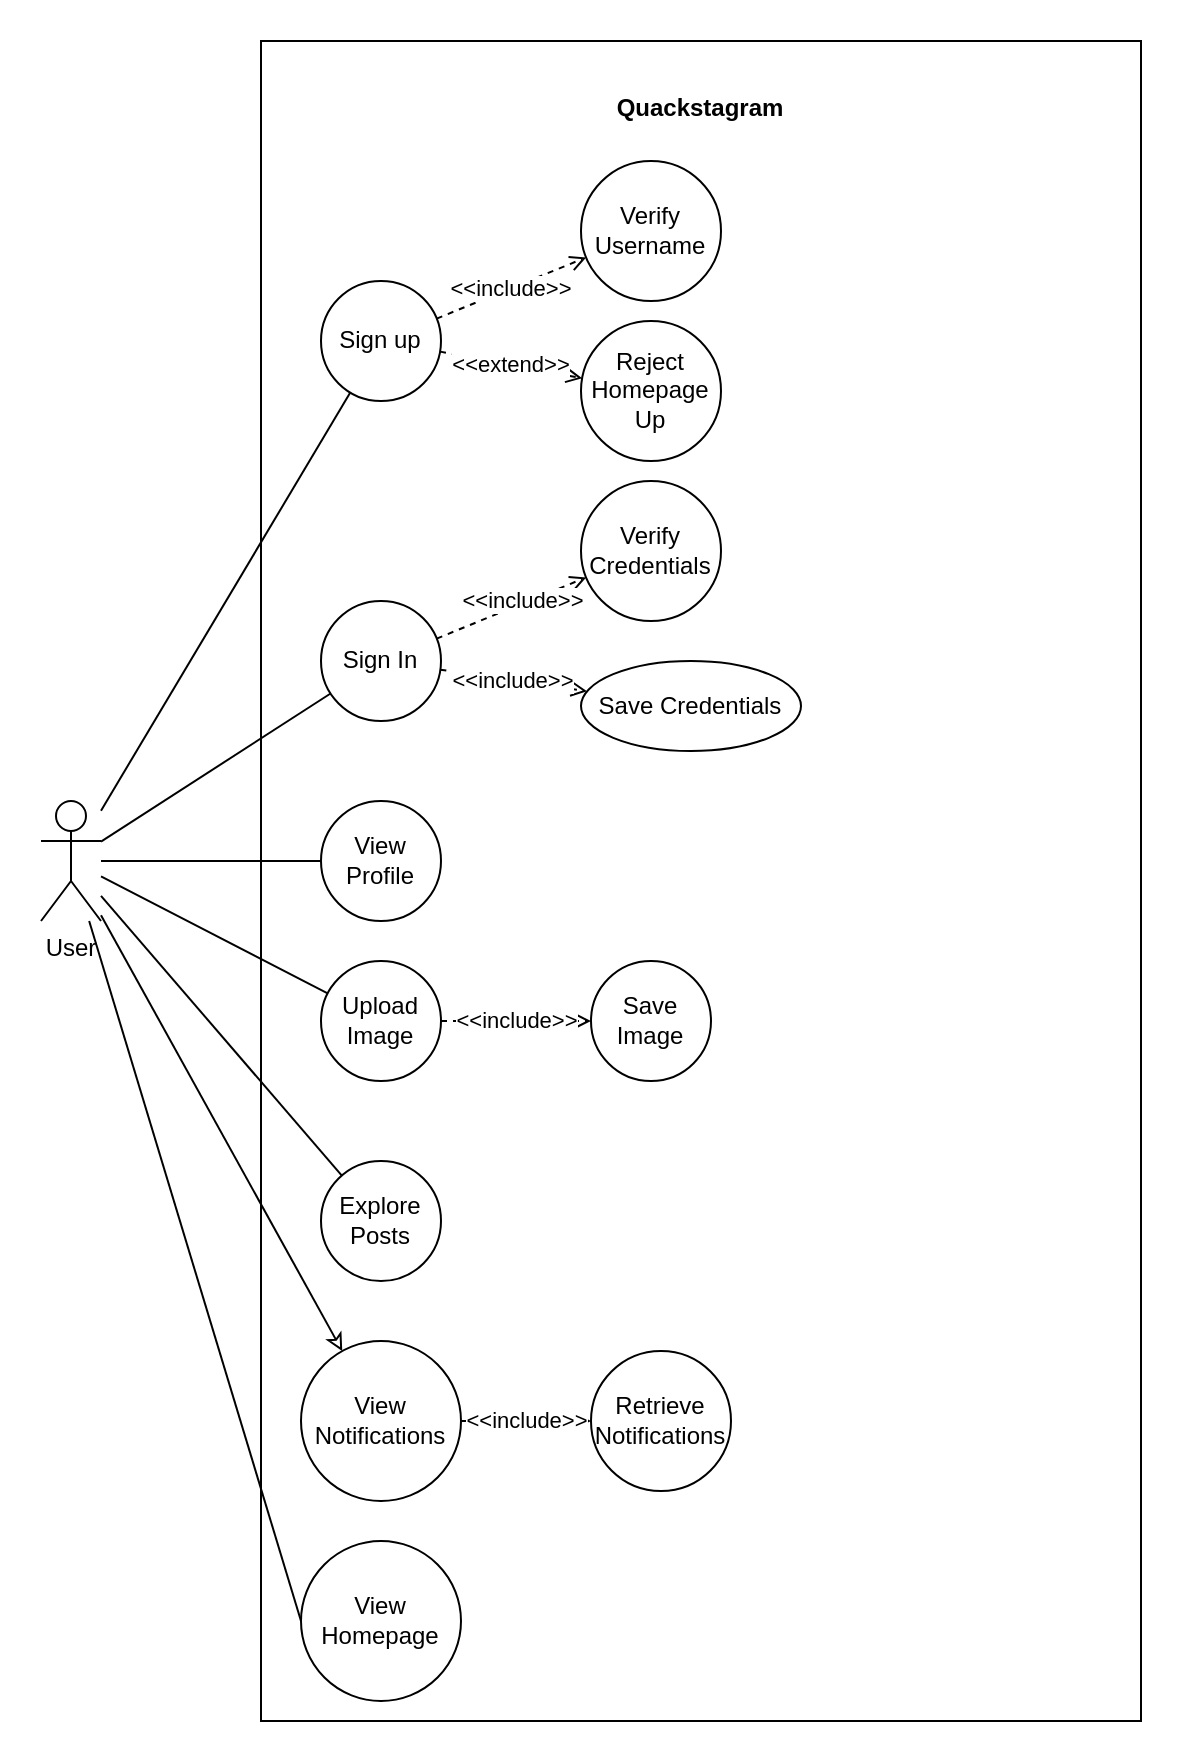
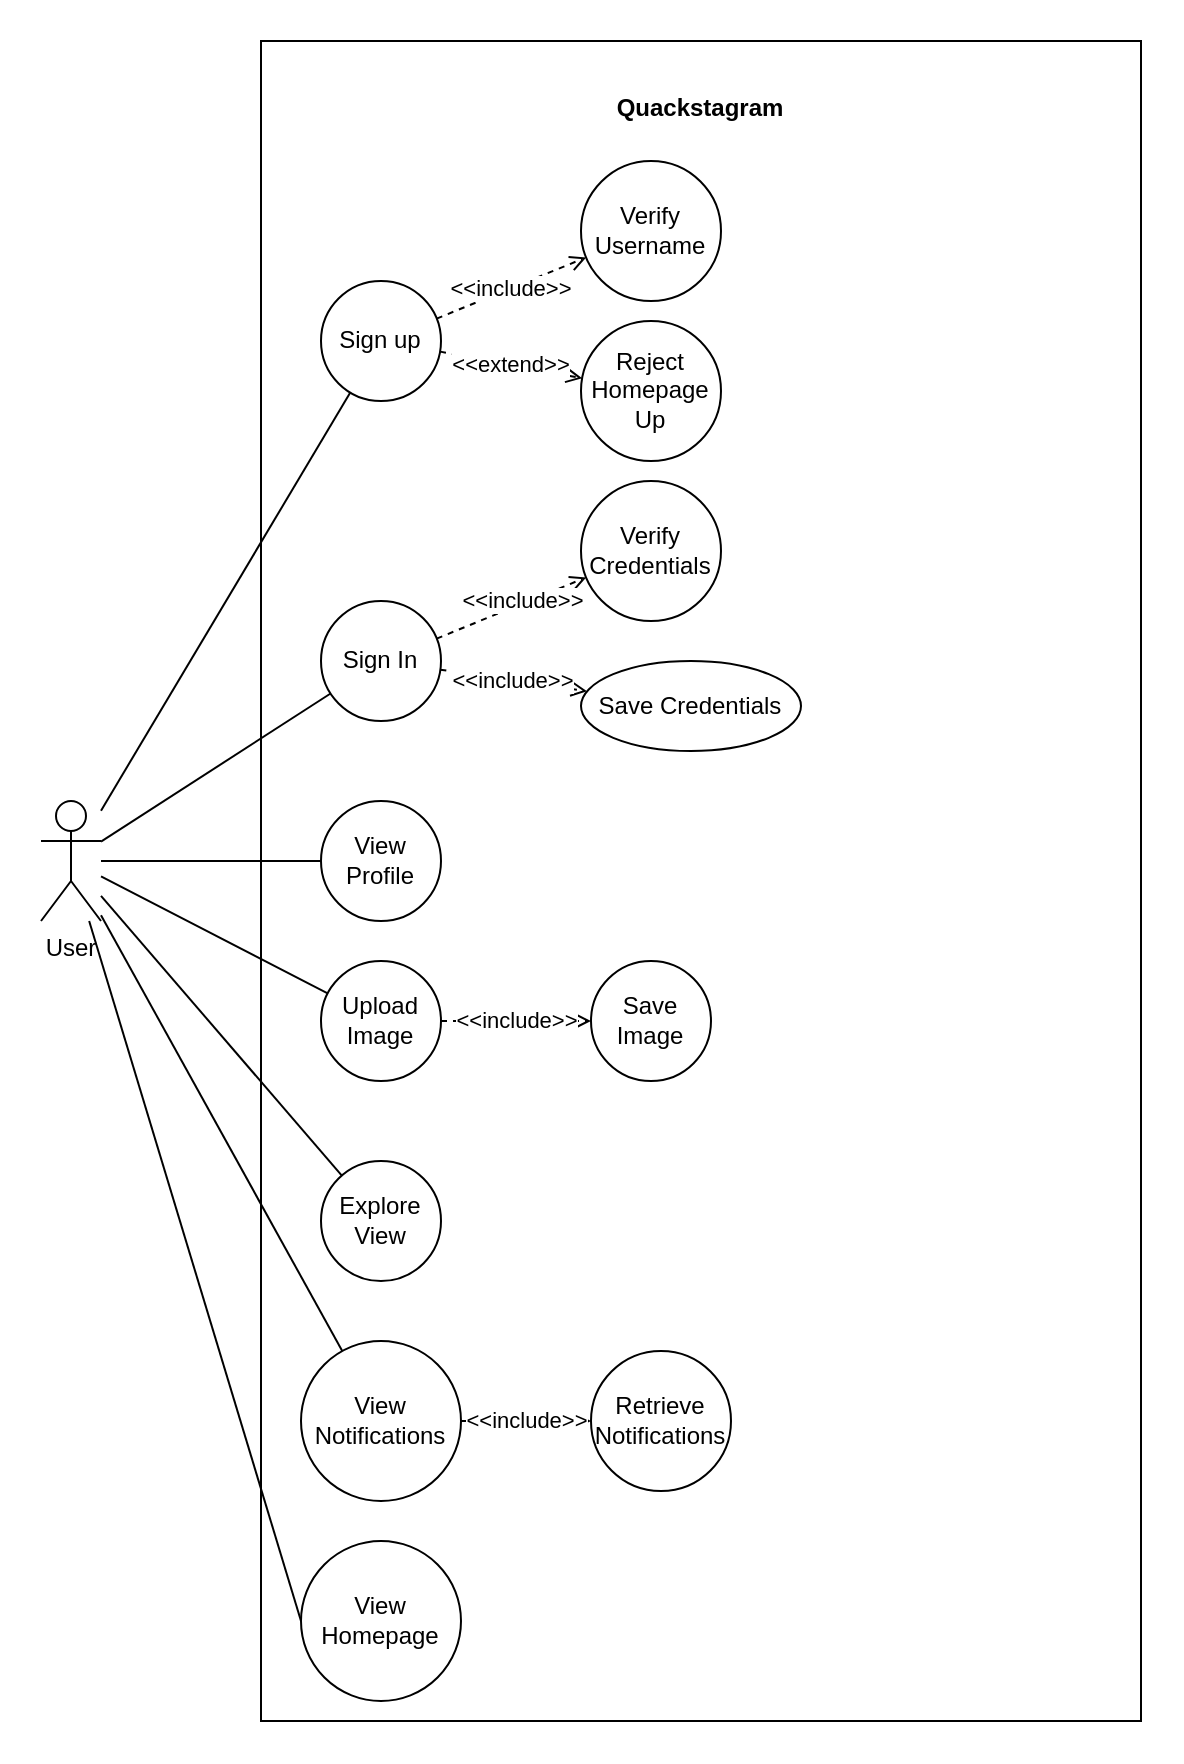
(381, 1221) -> (381, 1221)
(335, 1338) -> (337, 1342)
